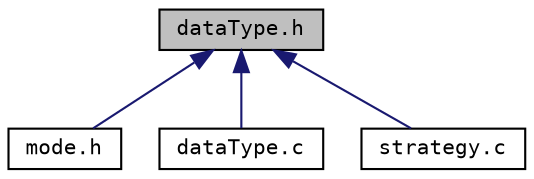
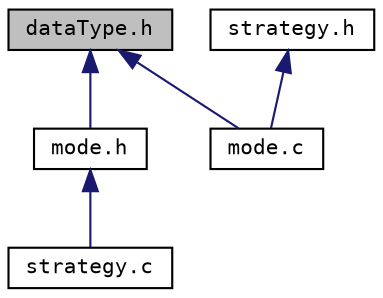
none -> (292, 30)
(352, 95) -> (90, 219)
(241, 149) -> (267, 149)
